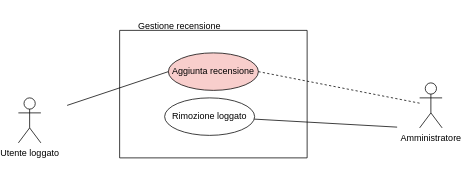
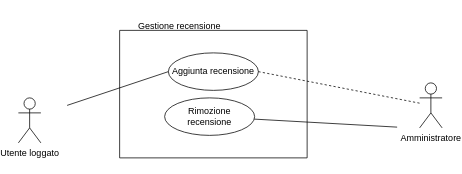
(213, 72) -> (213, 72)
(210, 117) -> (210, 117)
